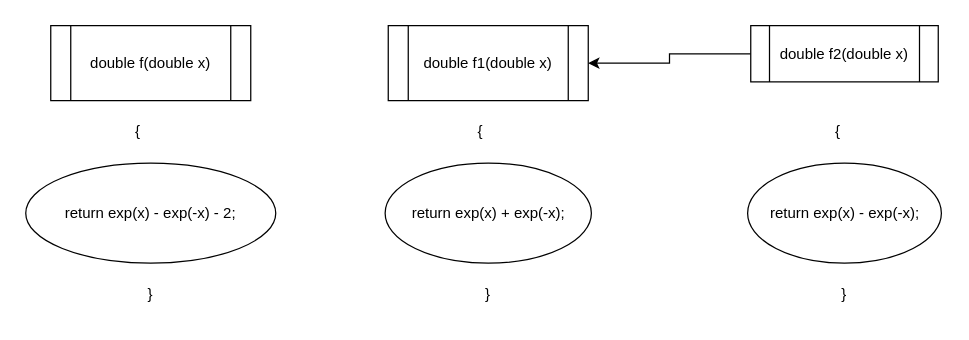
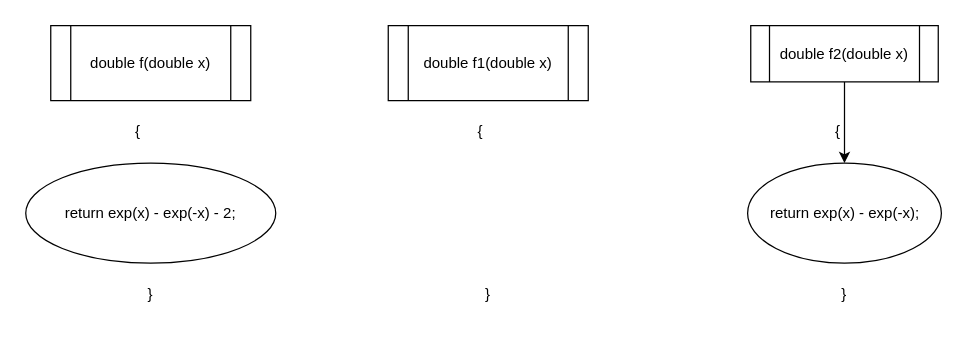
(669, 54) -> (844, 118)
(488, 213) -> none
